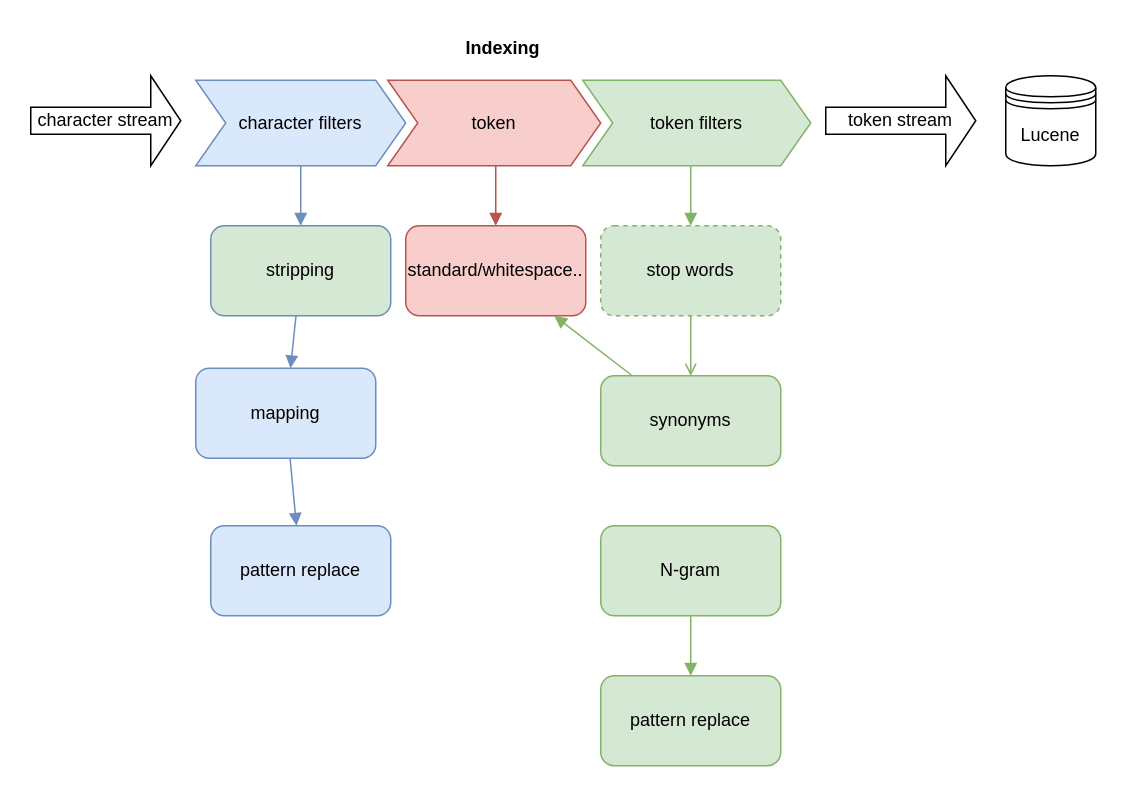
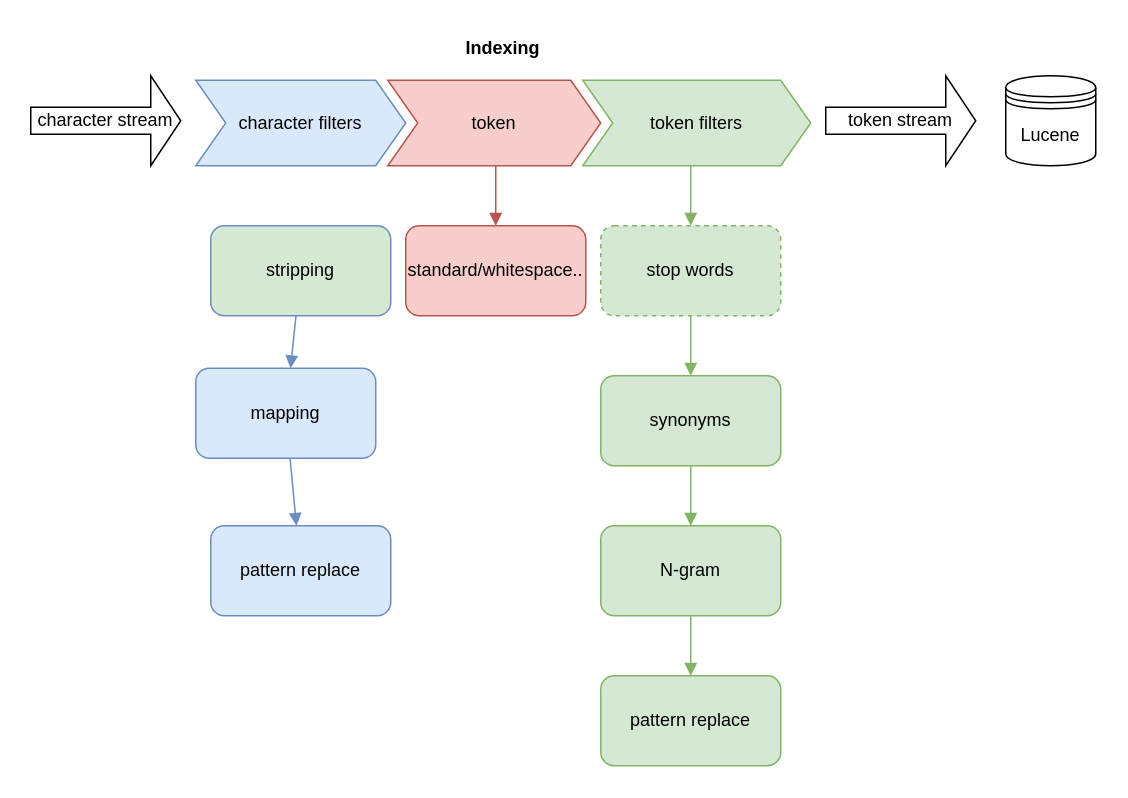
(301, 190) -> none
(598, 349) -> (691, 489)
(691, 366) -> (691, 362)
